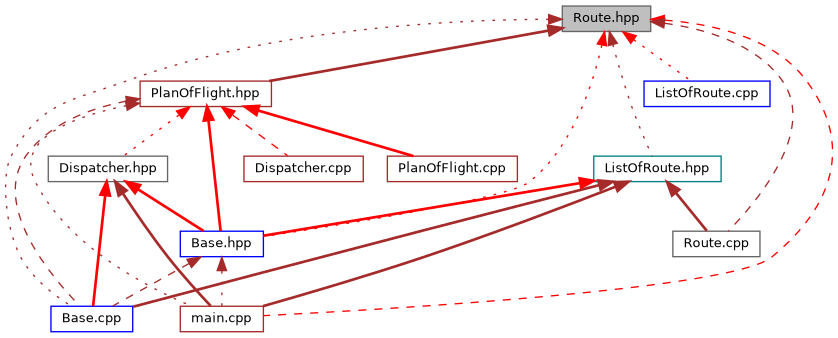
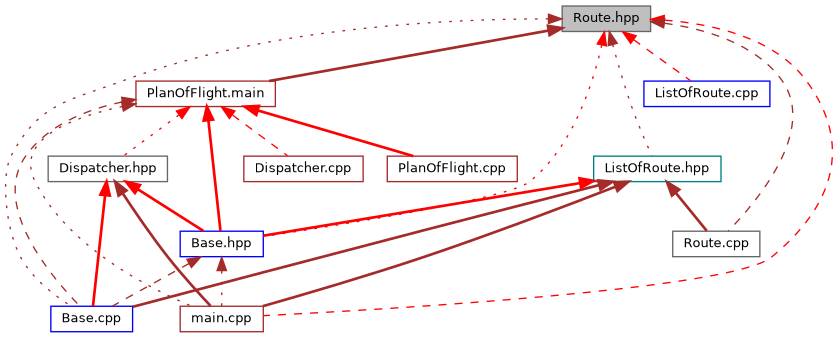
(662, 60) -> (662, 60)
(206, 94) -> (206, 94)
